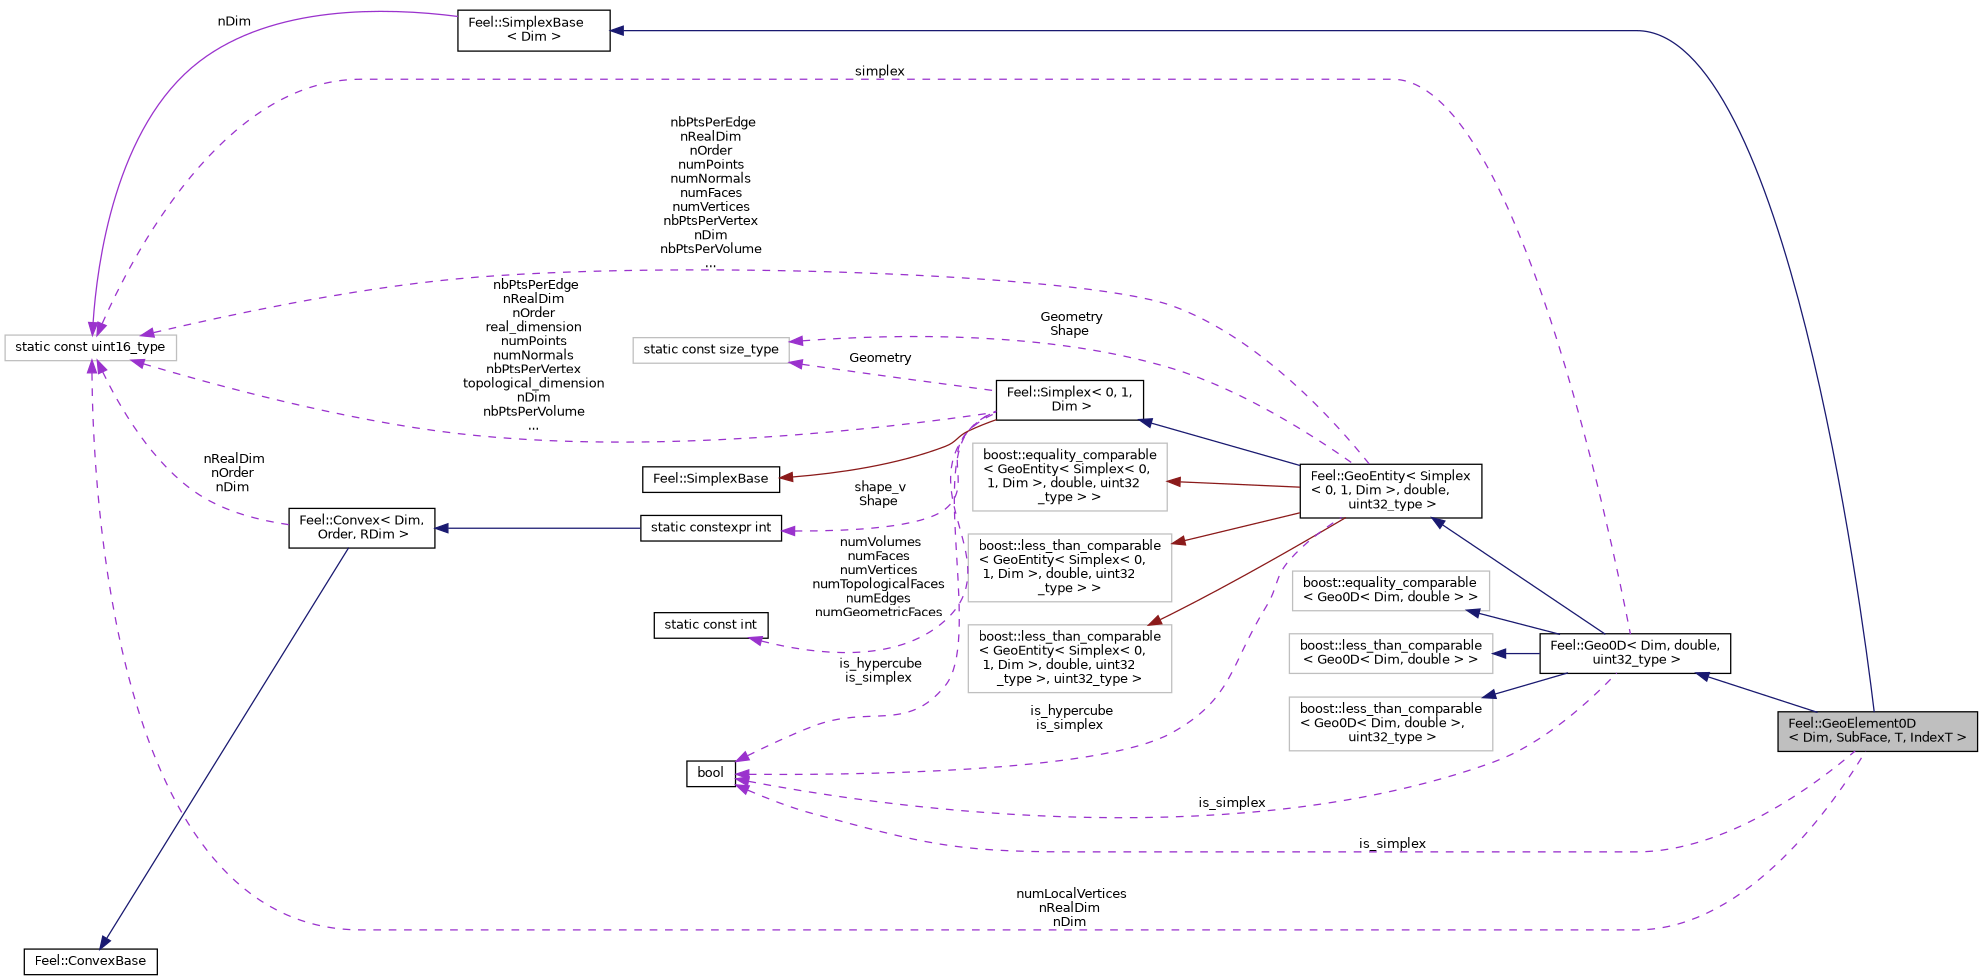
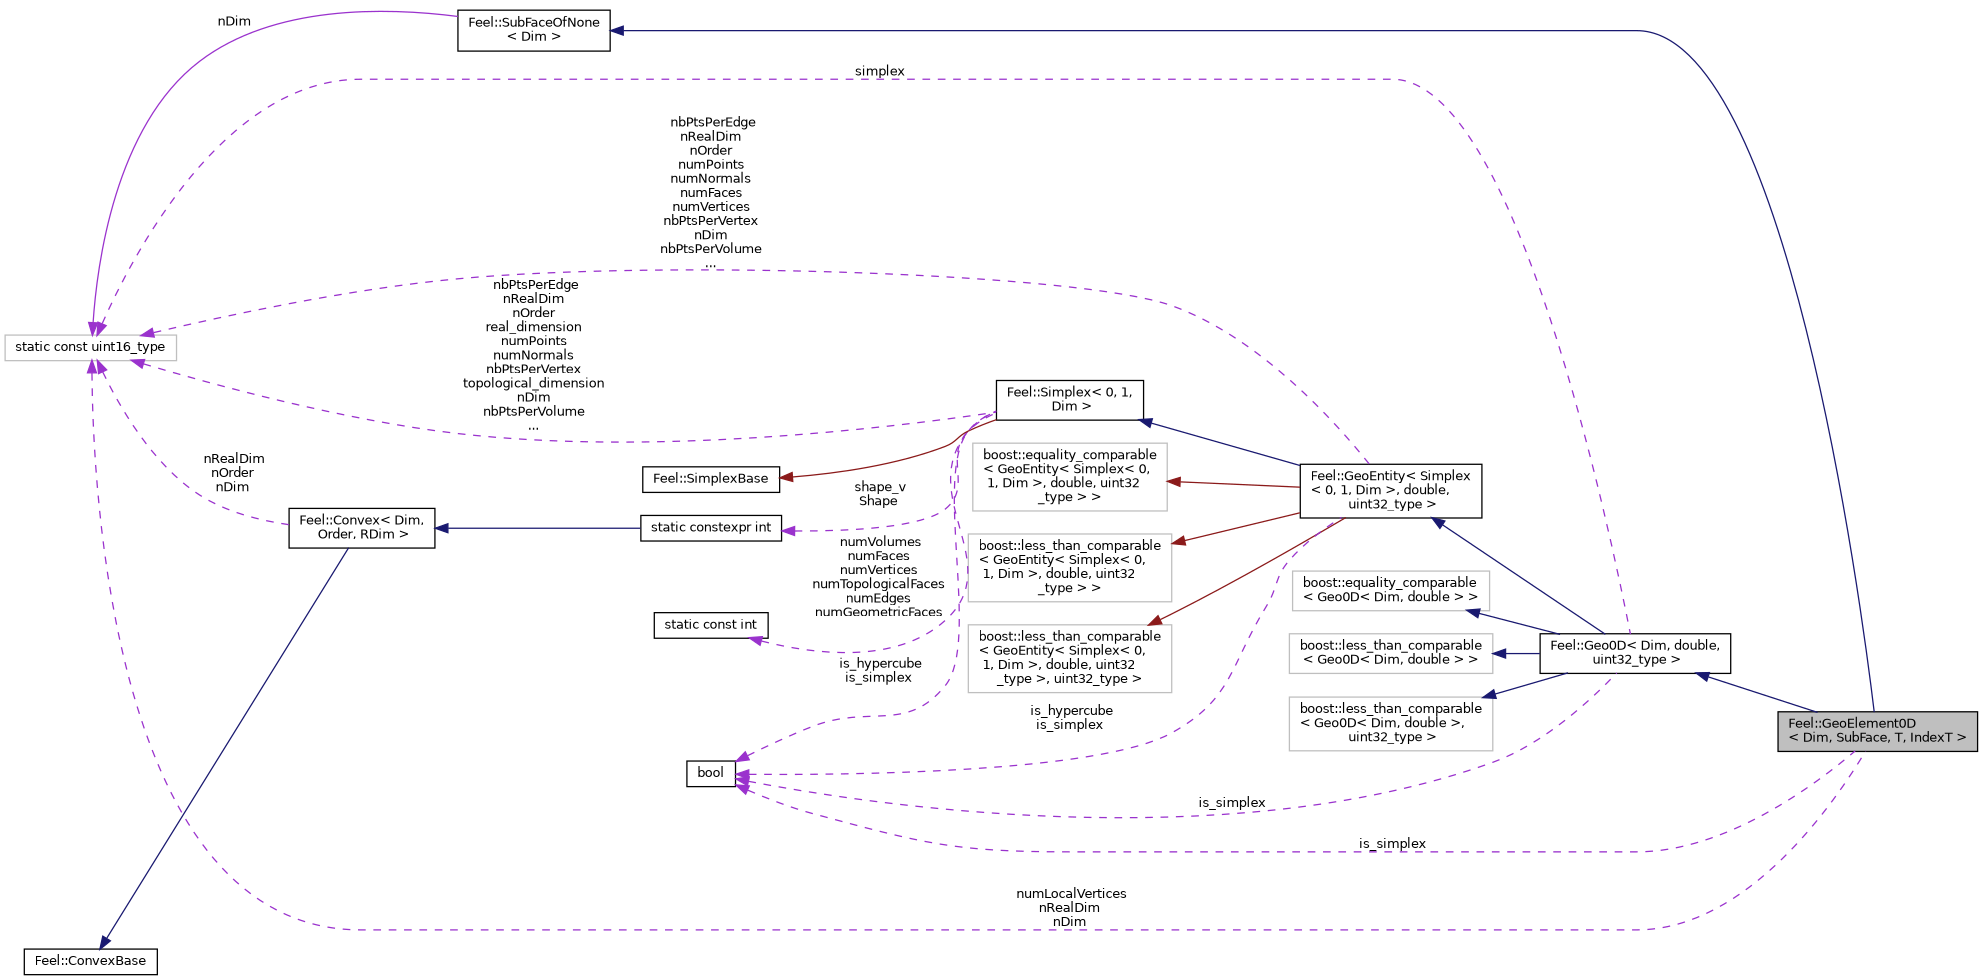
(534, 31) -> (534, 31)
(711, 350) -> none
